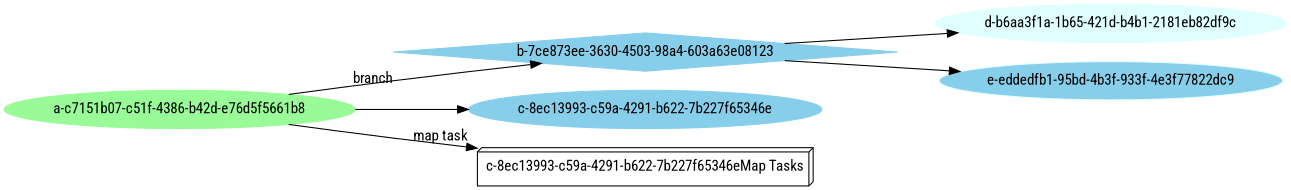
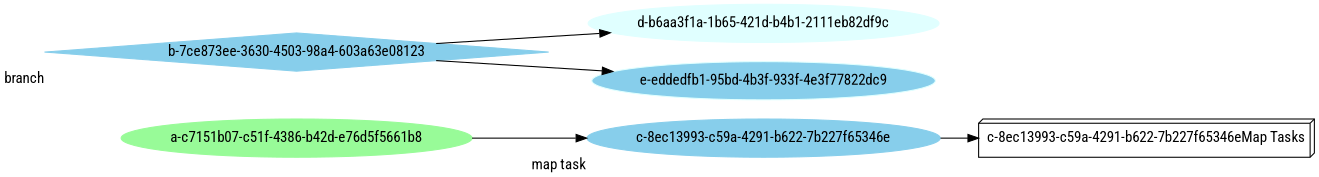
(1111, 23) -> (764, 23)
(410, 79) -> none
(377, 136) -> (954, 138)
